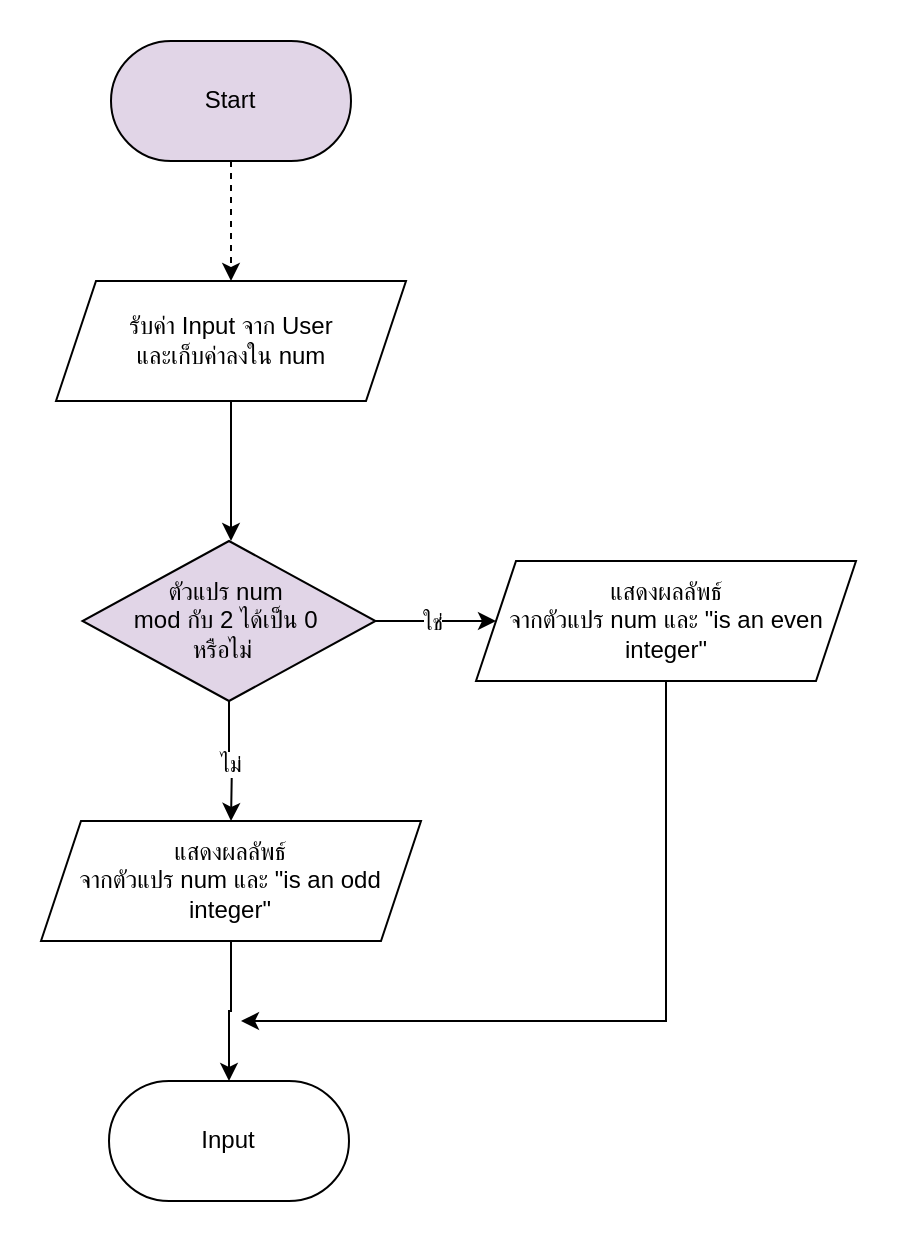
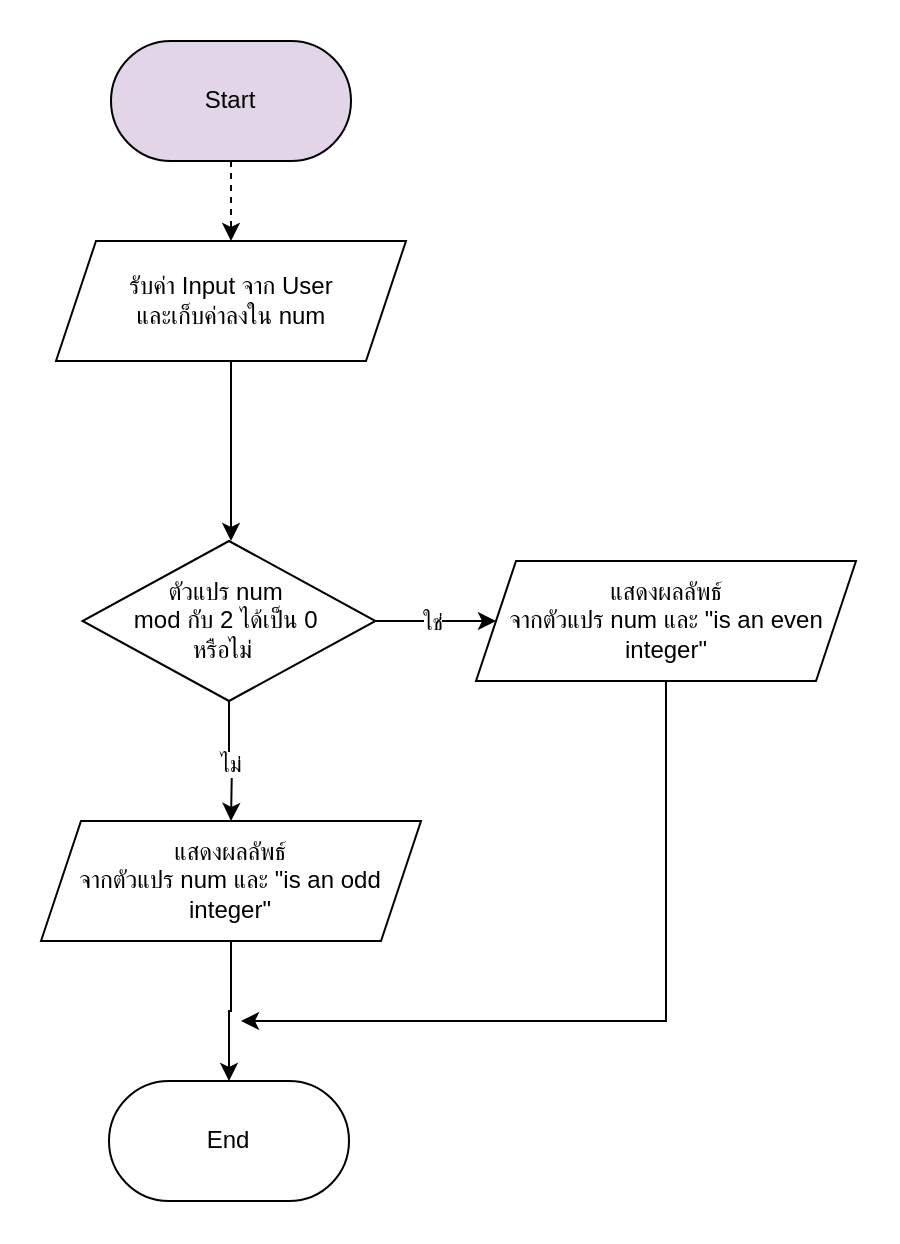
(231, 341) -> (231, 301)
(229, 621) -> (229, 621)
(229, 1141) -> (229, 1141)
